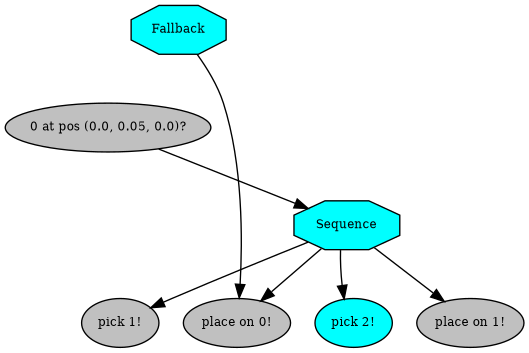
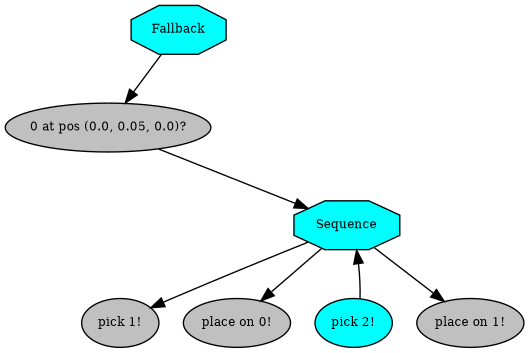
(237, 165) -> (147, 73)
(341, 268) -> (360, 281)
